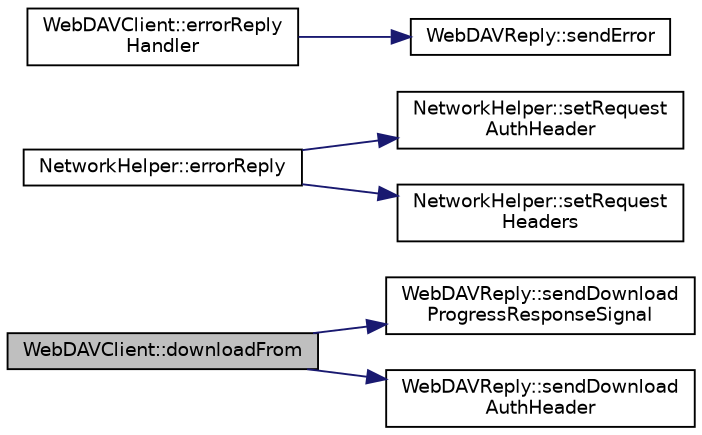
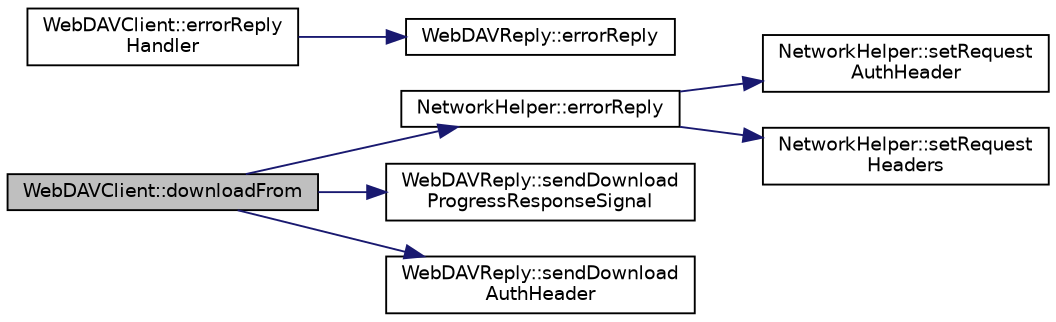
(540, 37) -> (540, 37)
none -> (342, 153)
